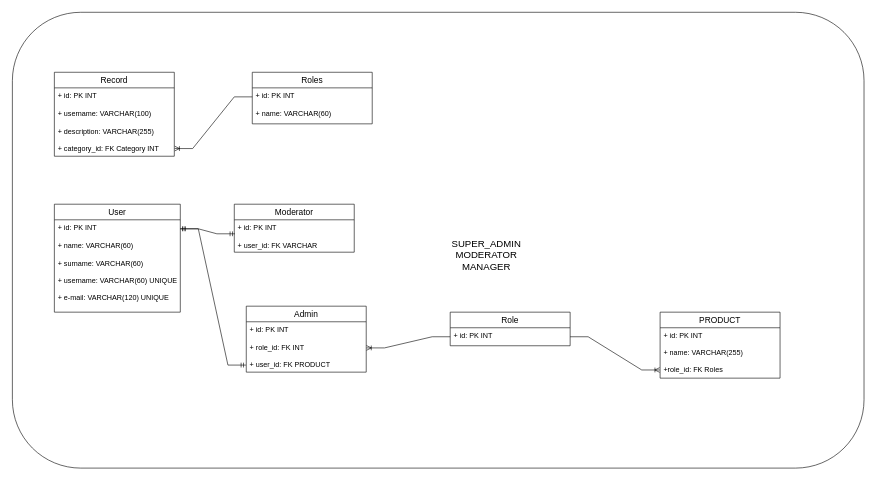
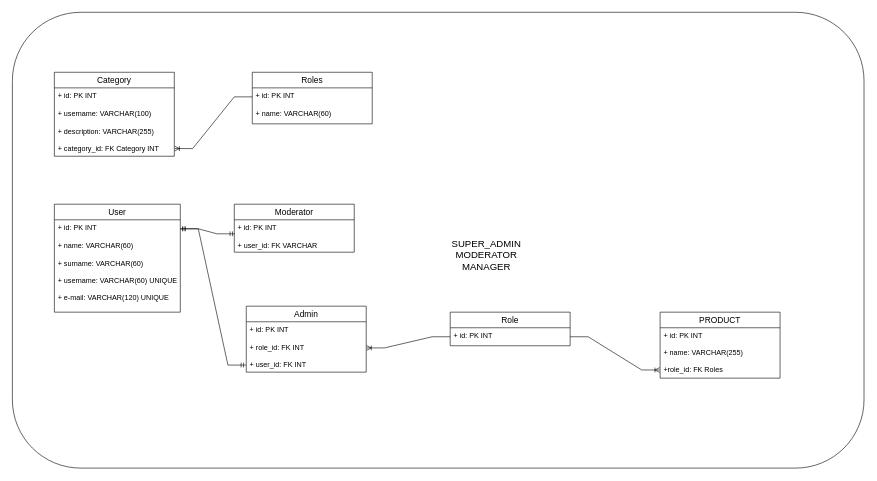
(114, 81) -> (114, 81)
(278, 348) -> (278, 348)
